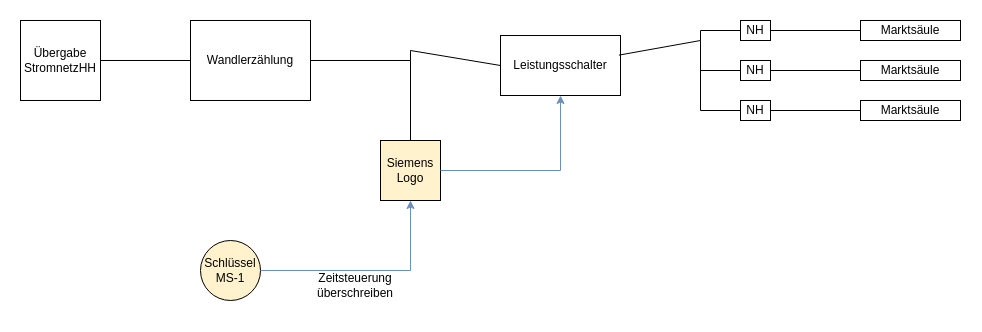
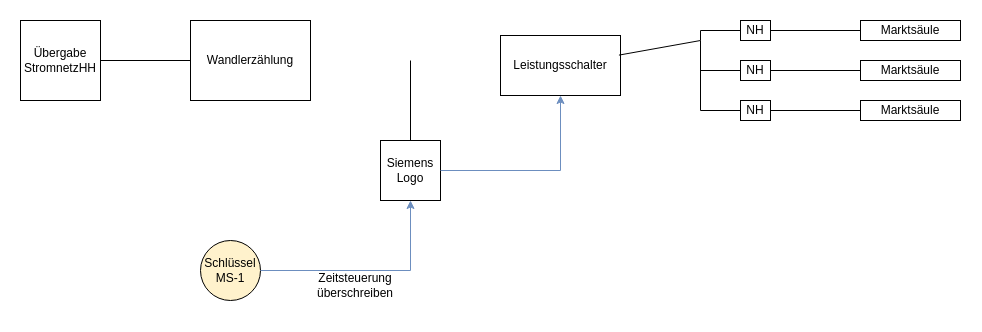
(409, 61) -> none
(411, 171) -> (411, 171)
